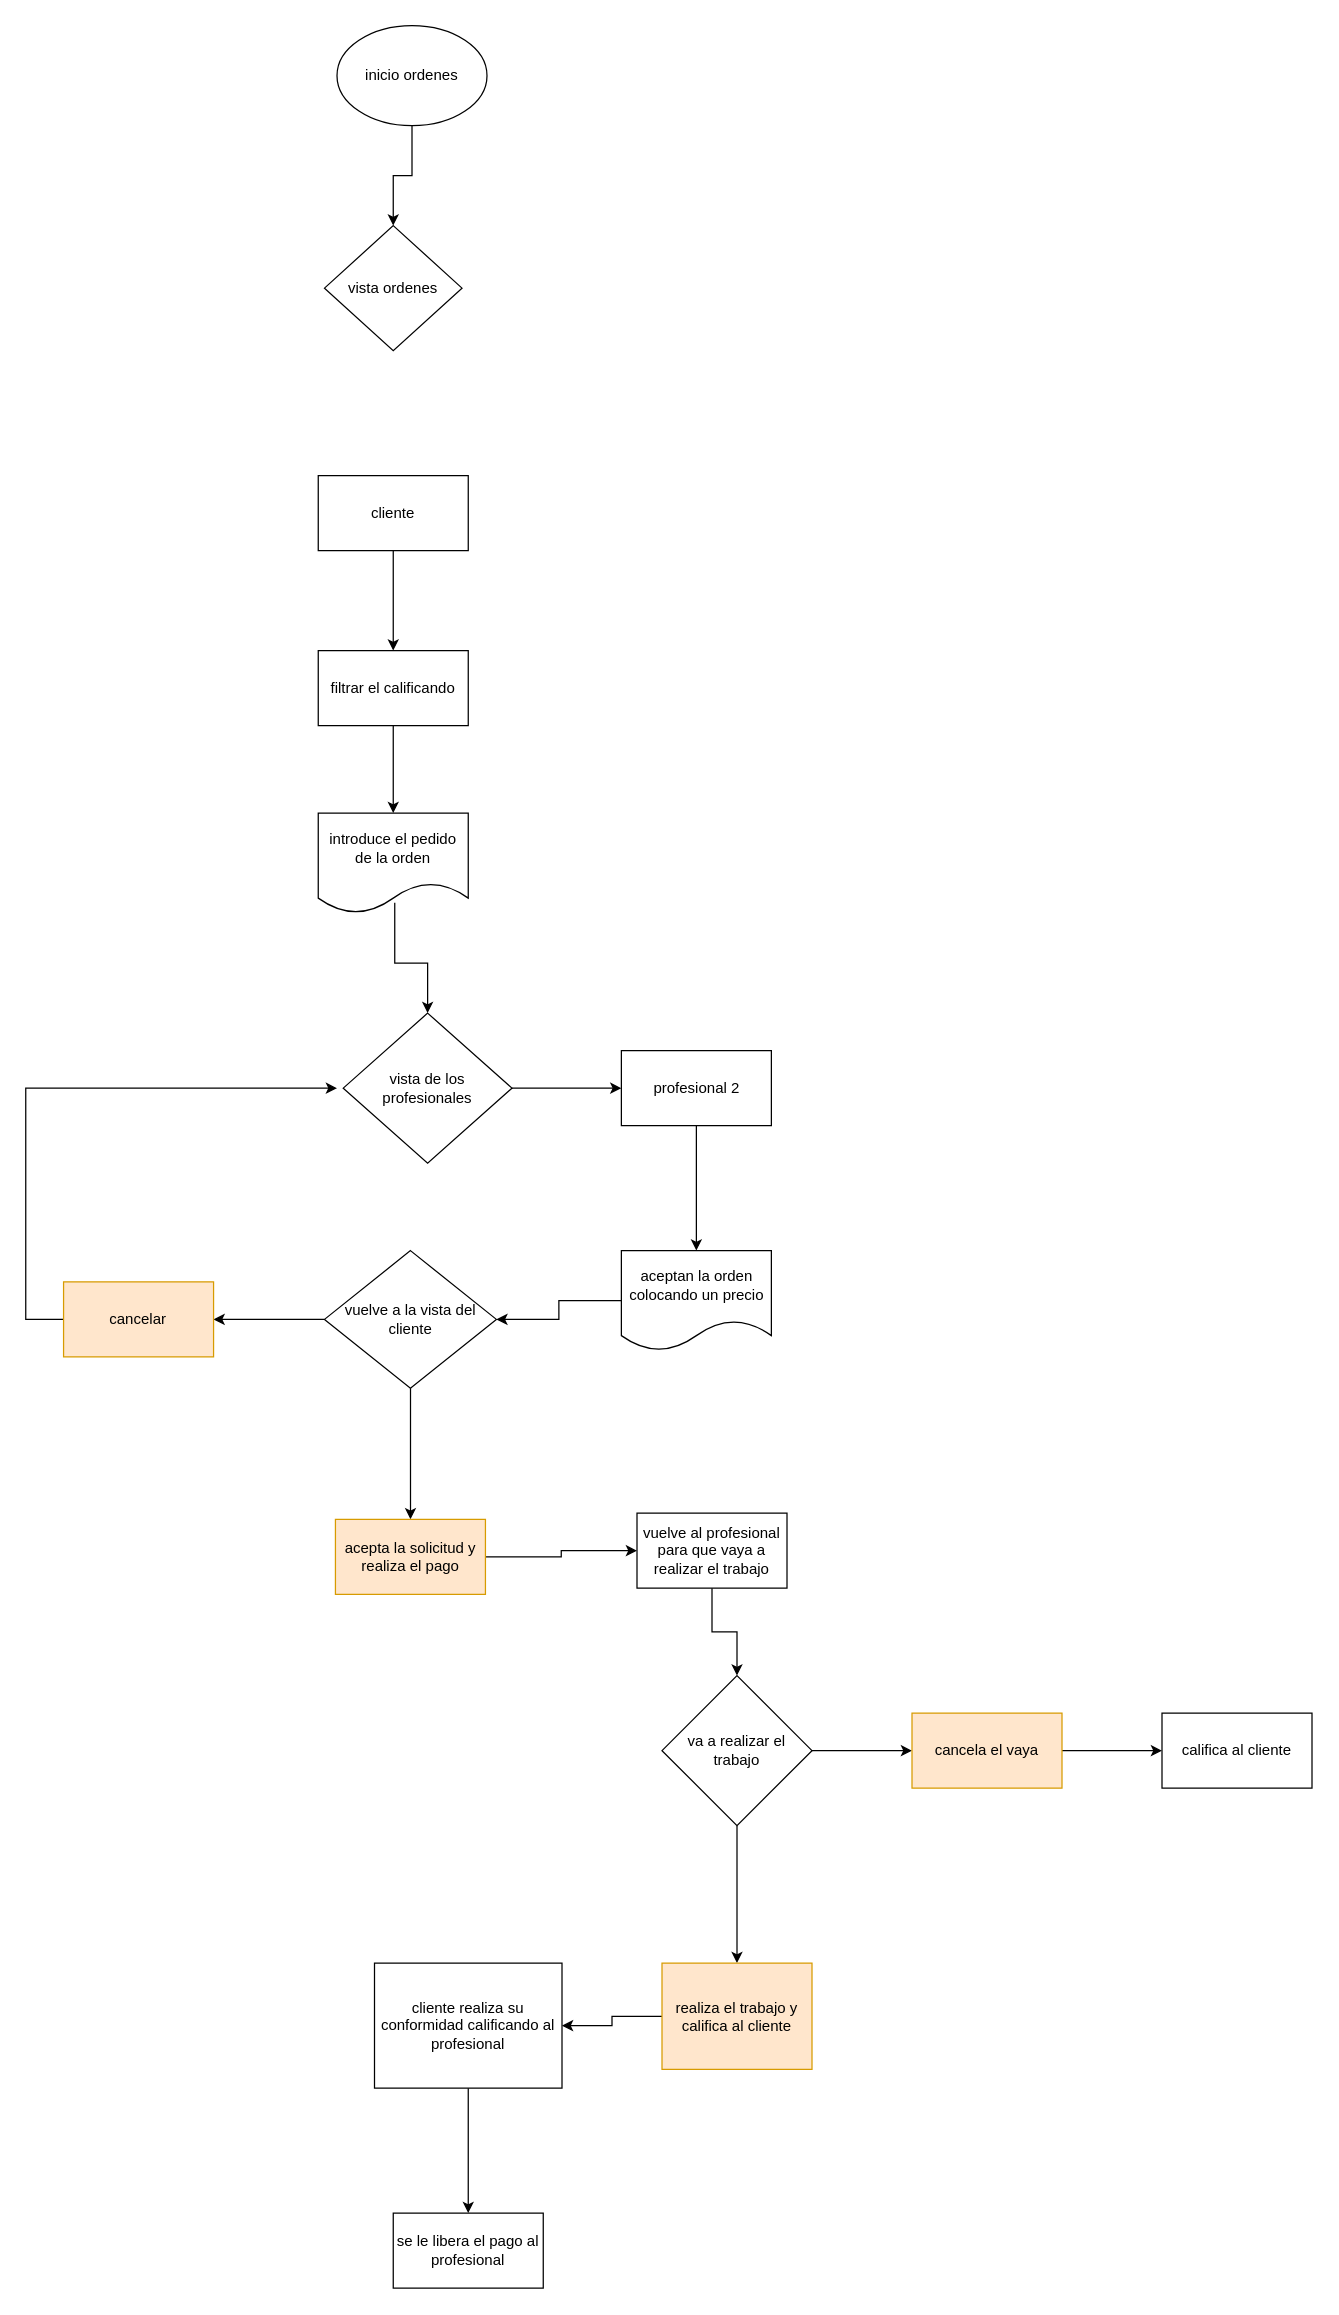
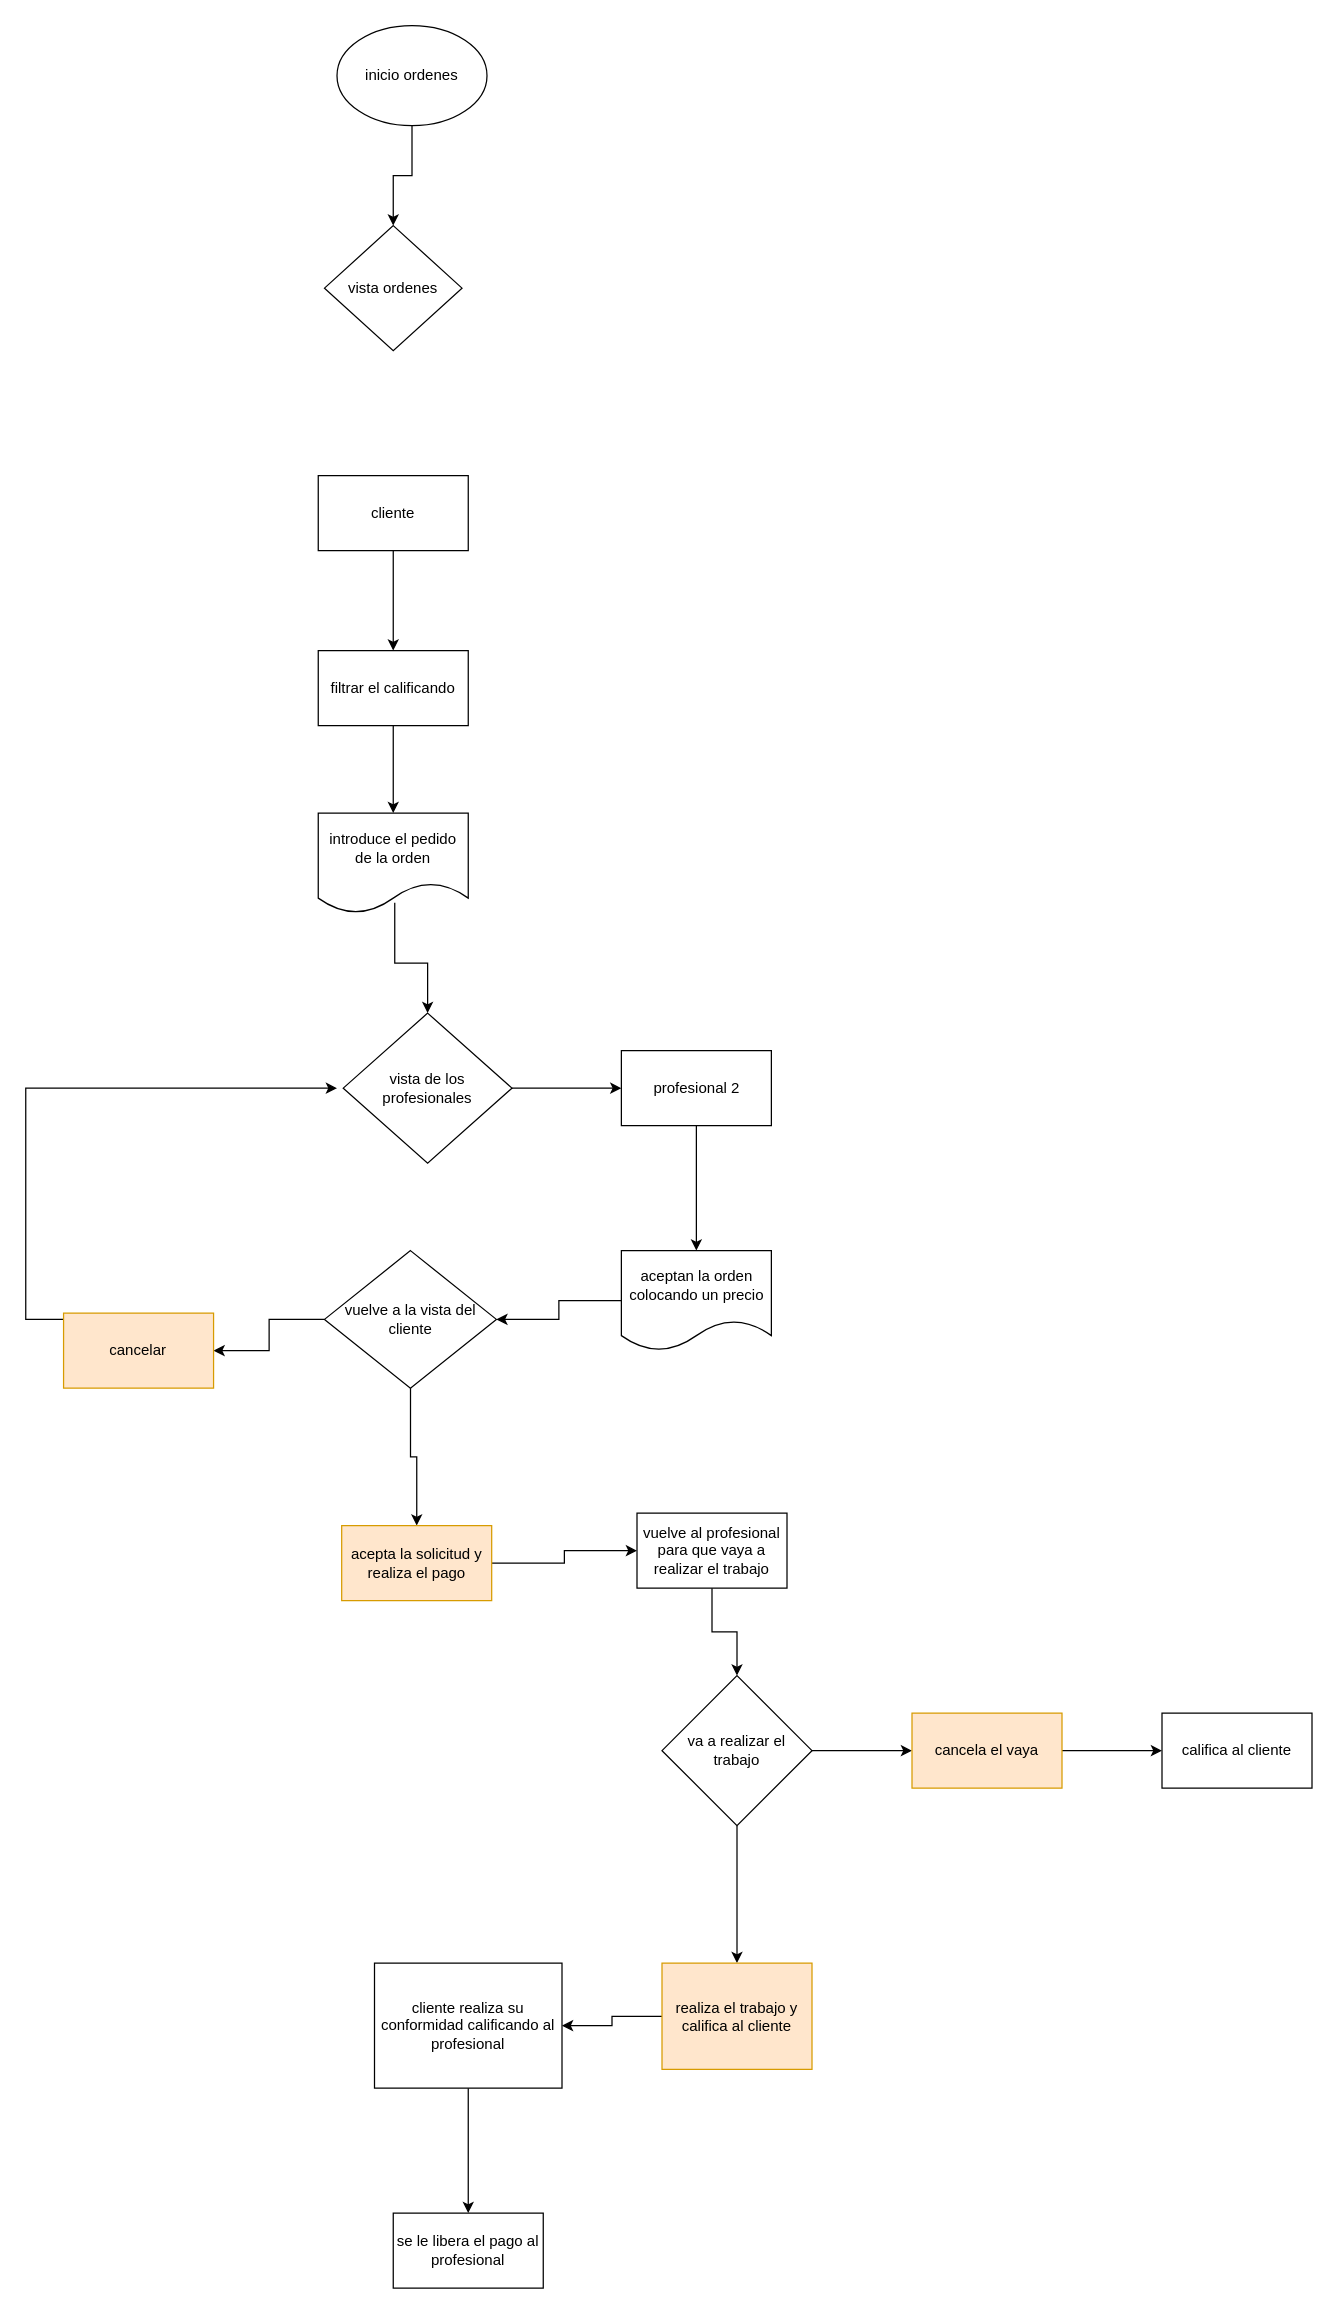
(138, 1319) -> (138, 1351)
(410, 1557) -> (417, 1563)
